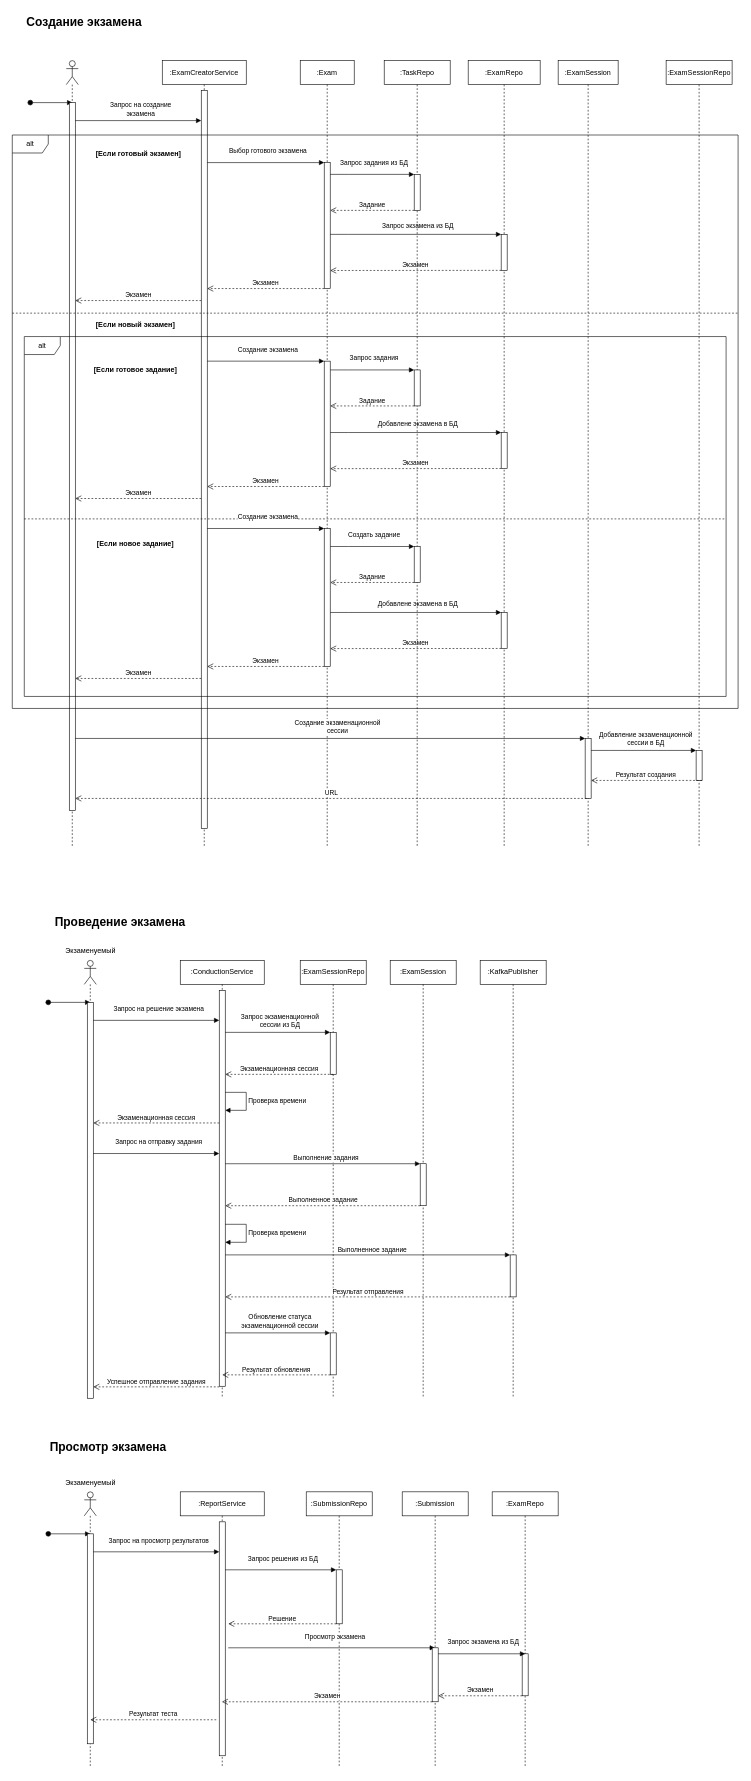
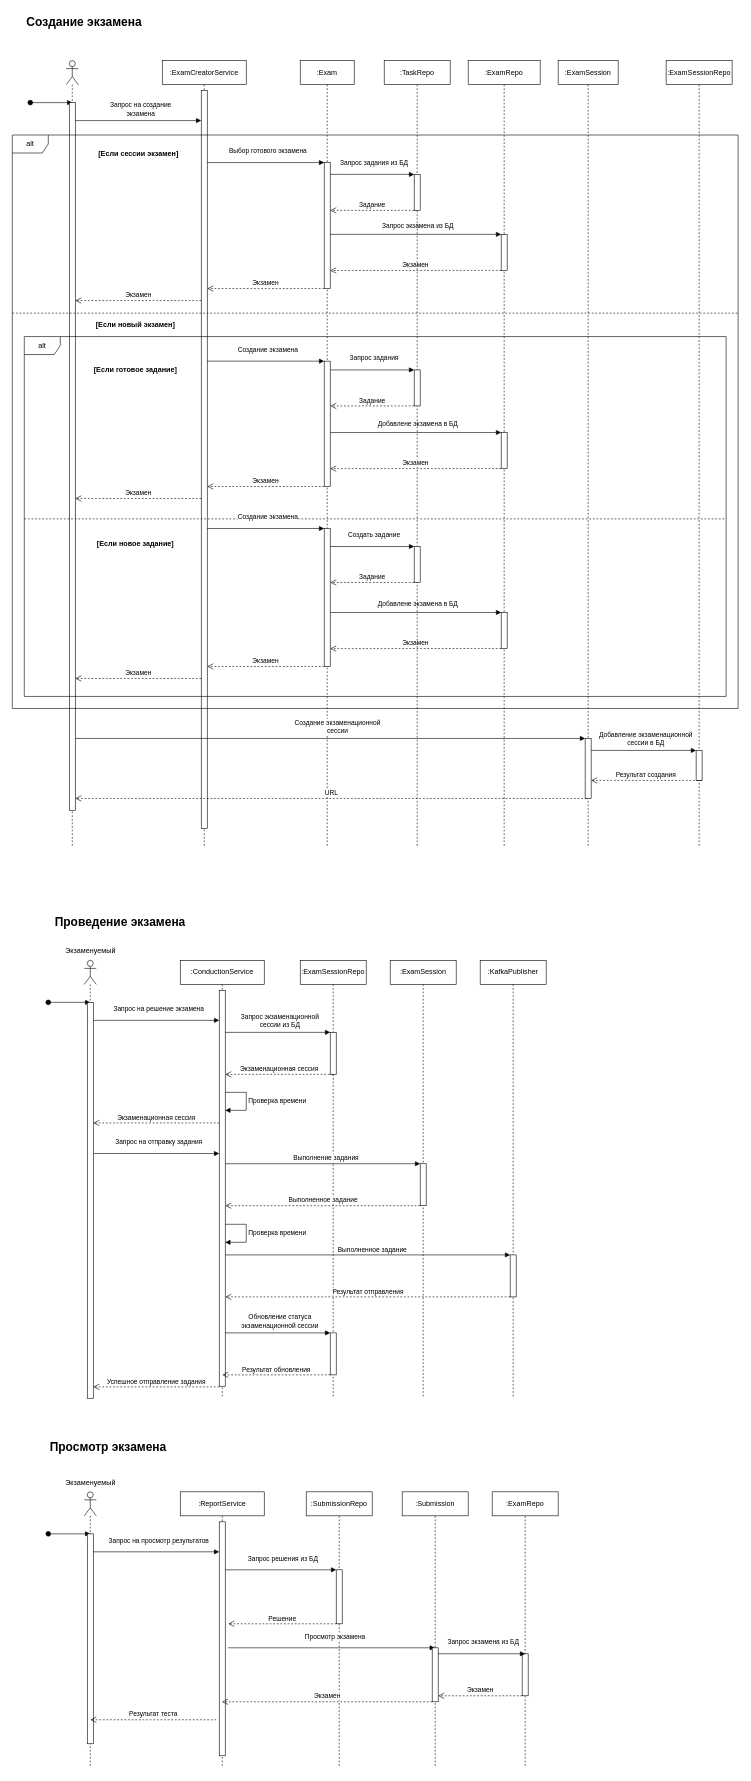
(139, 153) -> (139, 153)
